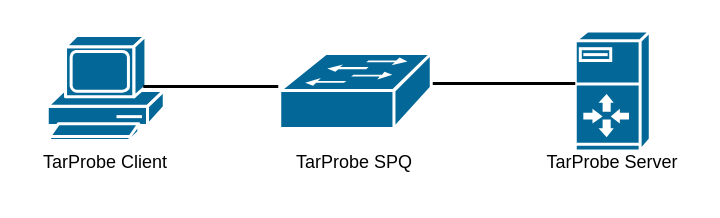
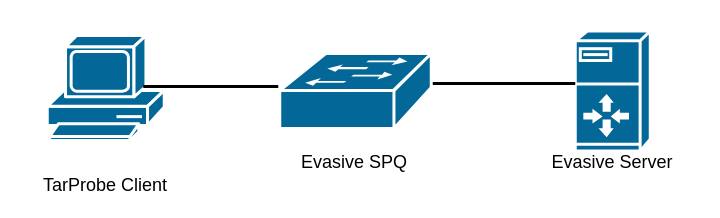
(106, 163) -> (106, 185)
(355, 163) -> (355, 163)
(613, 163) -> (613, 163)
